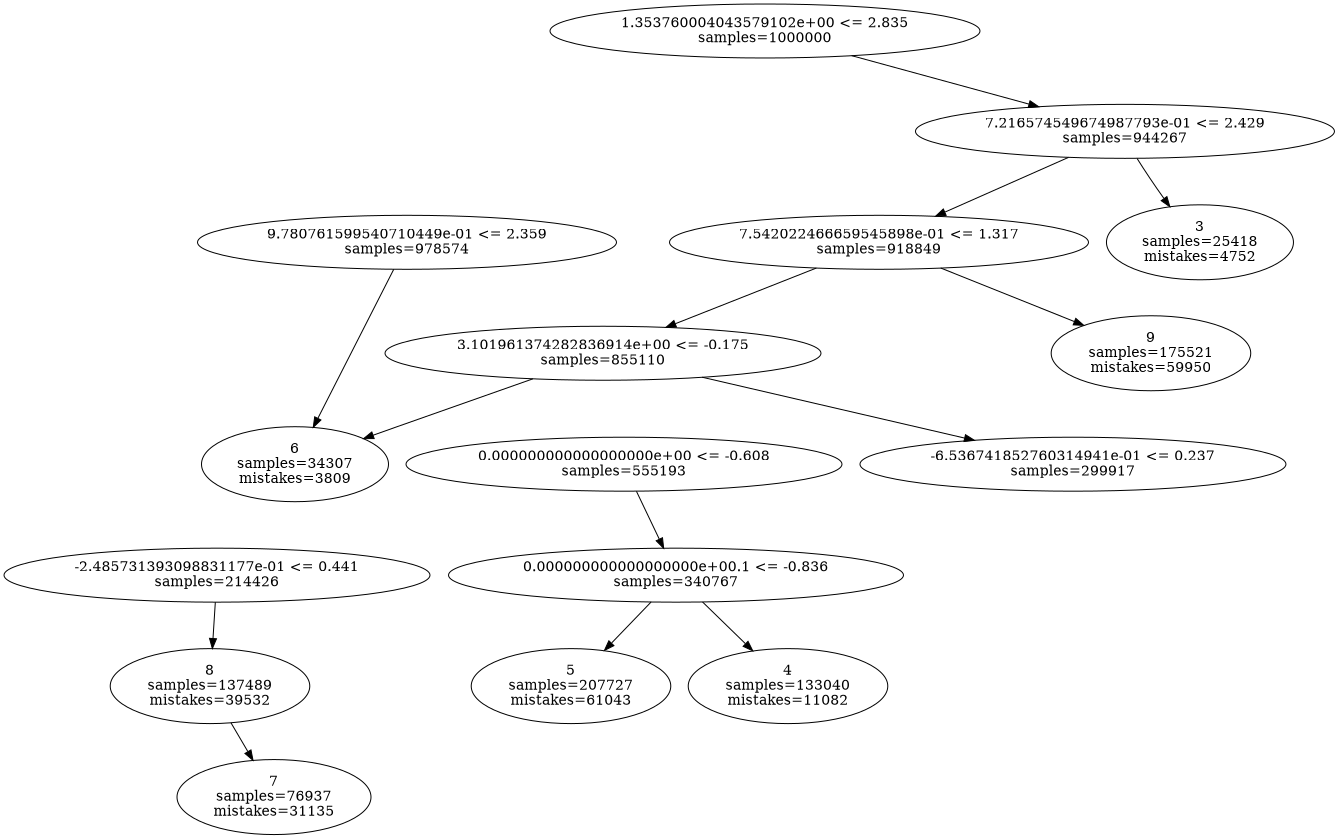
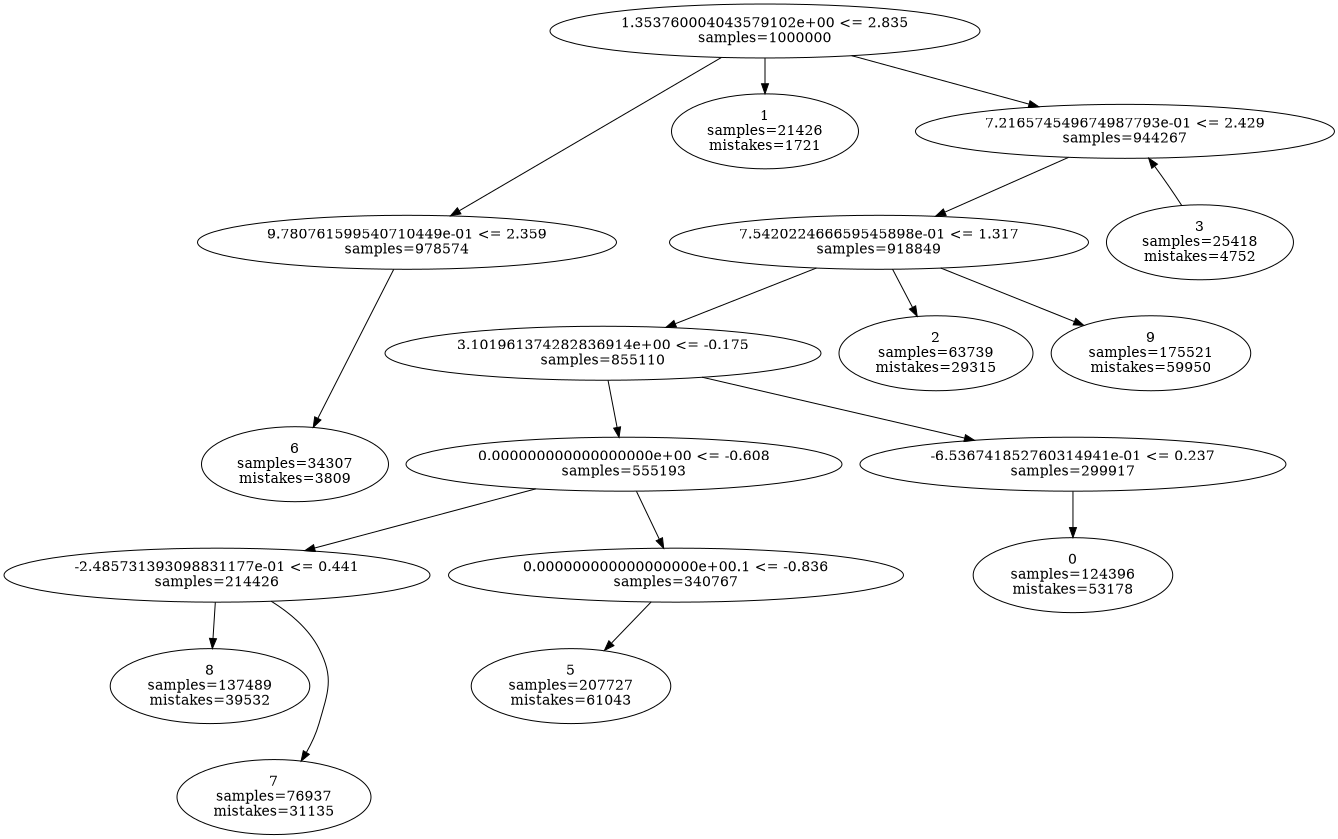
none -> (765, 131)
none -> (590, 134)
(1150, 179) -> (1169, 186)
none -> (936, 353)
(453, 407) -> (613, 404)
none -> (425, 518)
none -> (1073, 575)
(788, 686) -> none
(239, 737) -> (327, 668)
